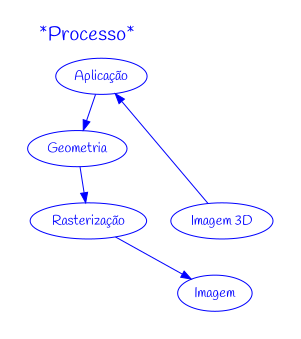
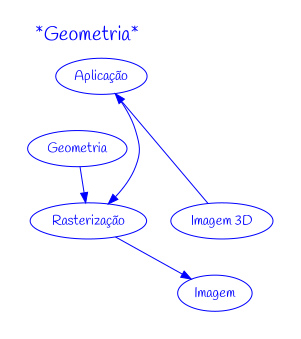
(87, 35) -> (87, 35)
(91, 108) -> (139, 146)
